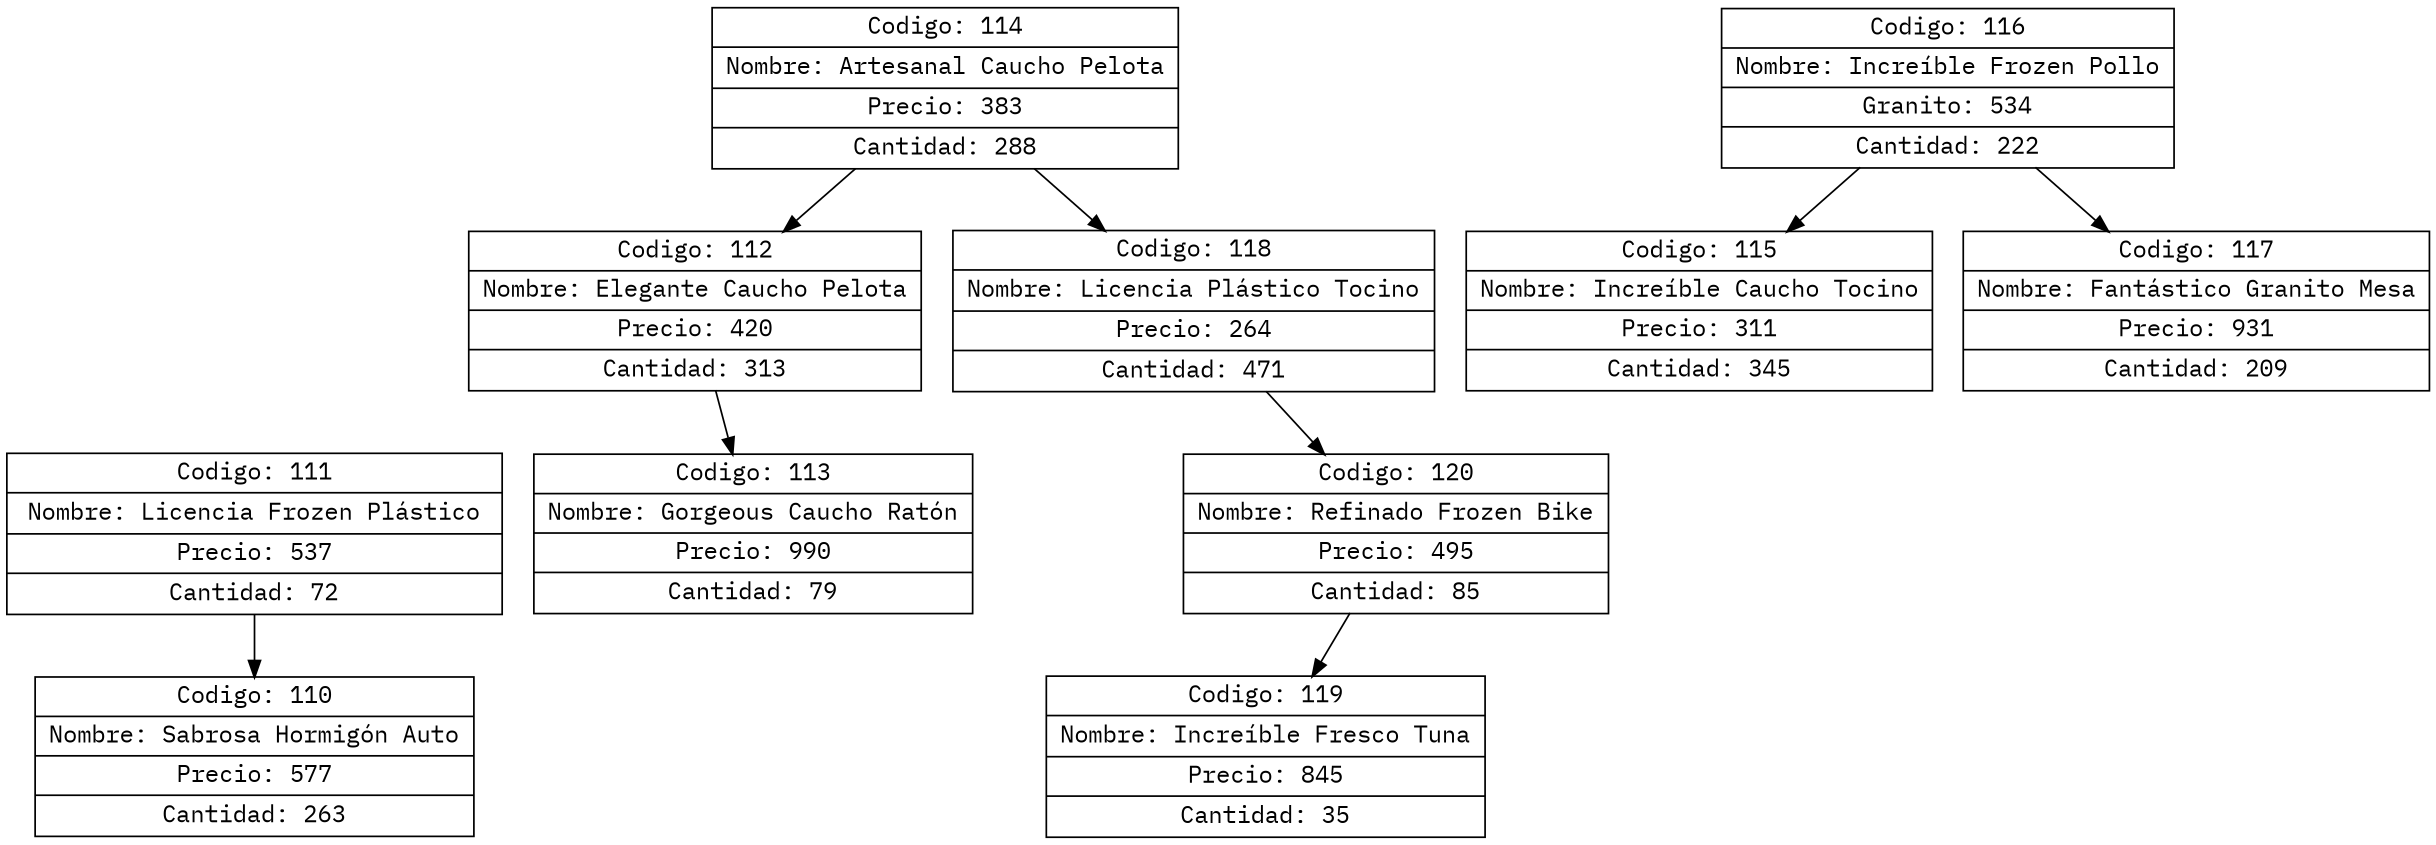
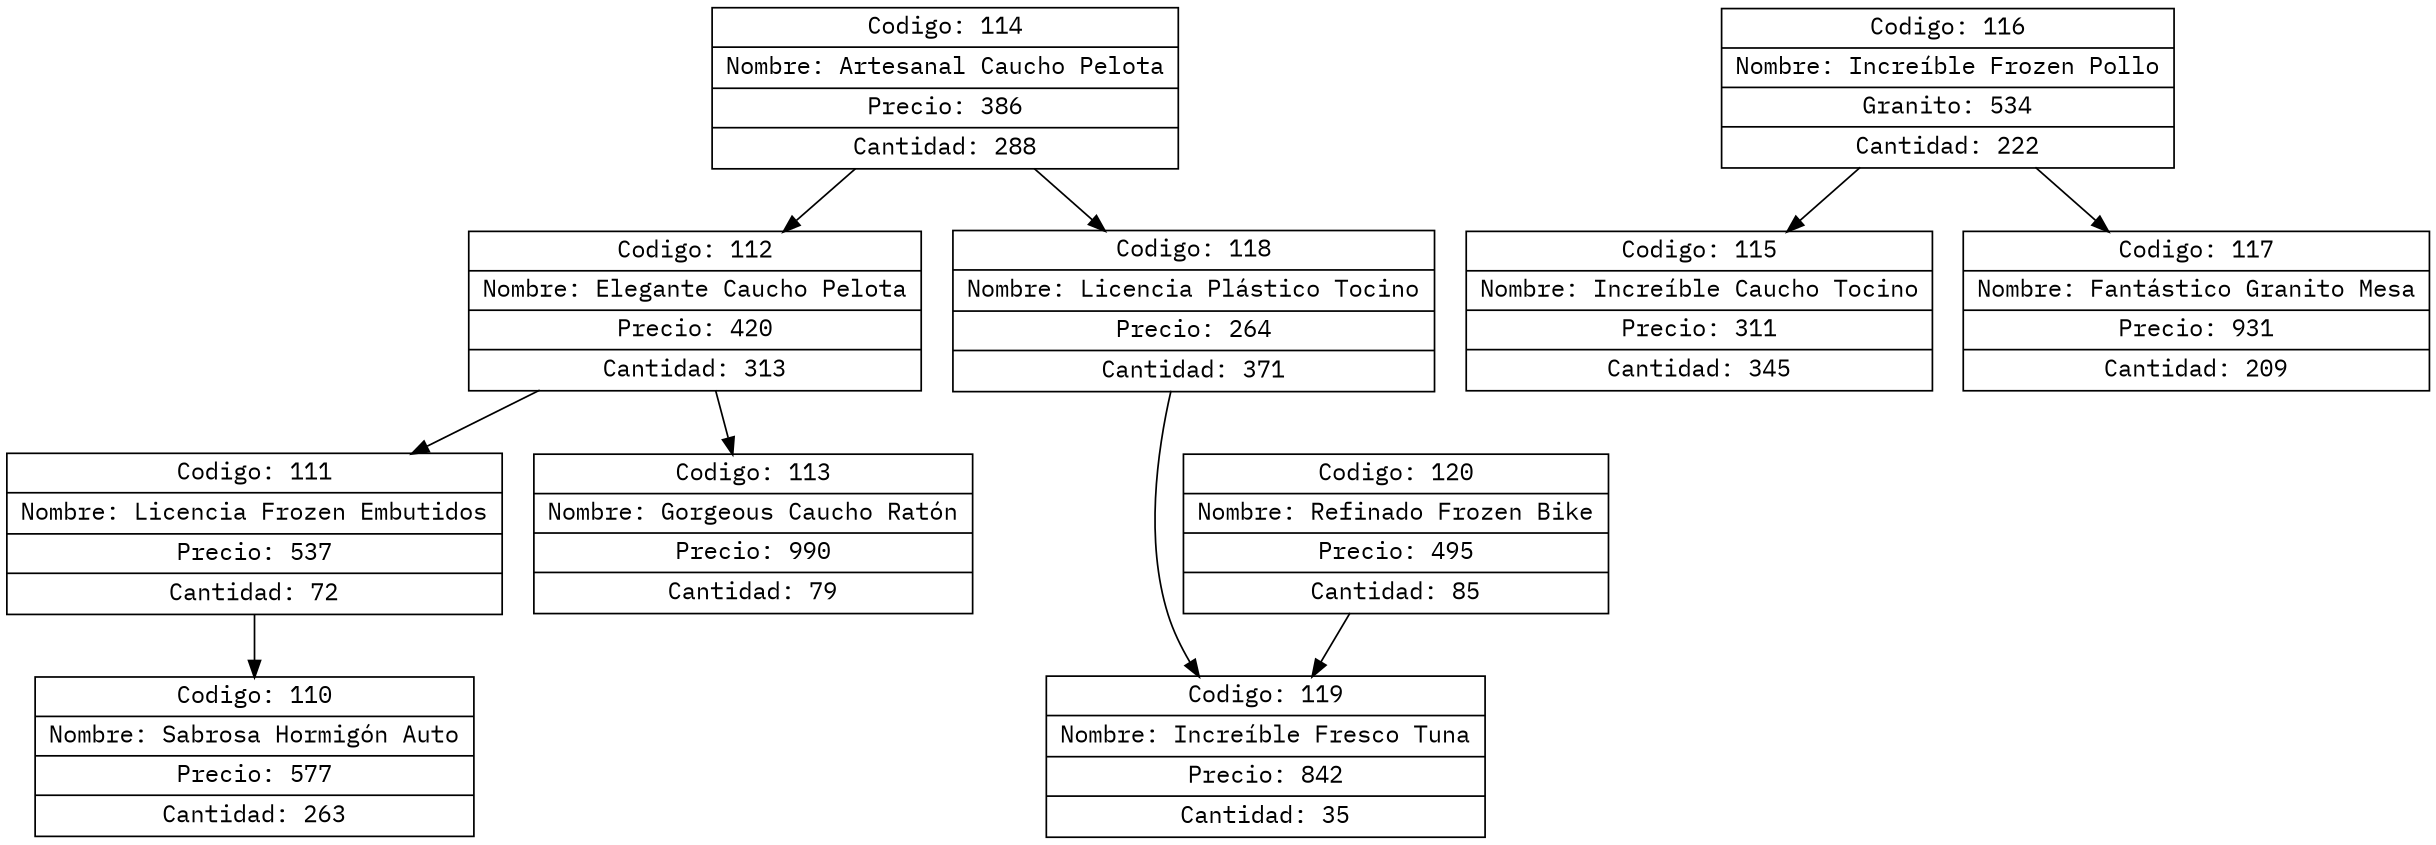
(945, 107) -> (945, 107)
(1194, 370) -> (1194, 370)
(1290, 417) -> (1155, 529)
none -> (483, 418)
(255, 512) -> (255, 512)
(1266, 776) -> (1266, 776)
